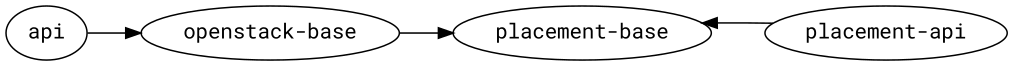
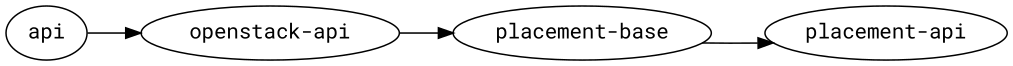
(745, 23) -> (730, 43)
(270, 33) -> (270, 33)
